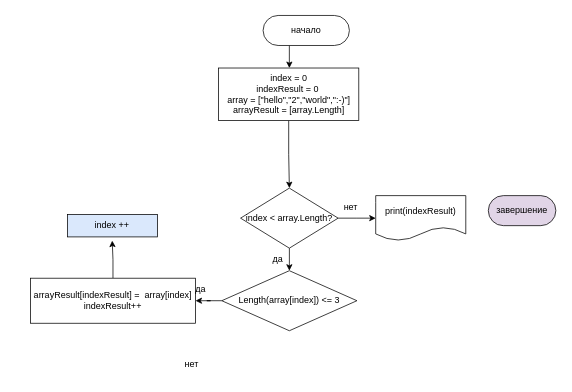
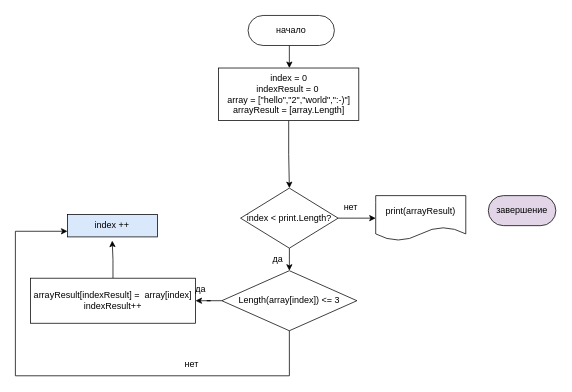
(306, 30) -> (291, 30)
(420, 211) -> (420, 211)
(289, 218) -> (289, 218)
none -> (80, 375)
